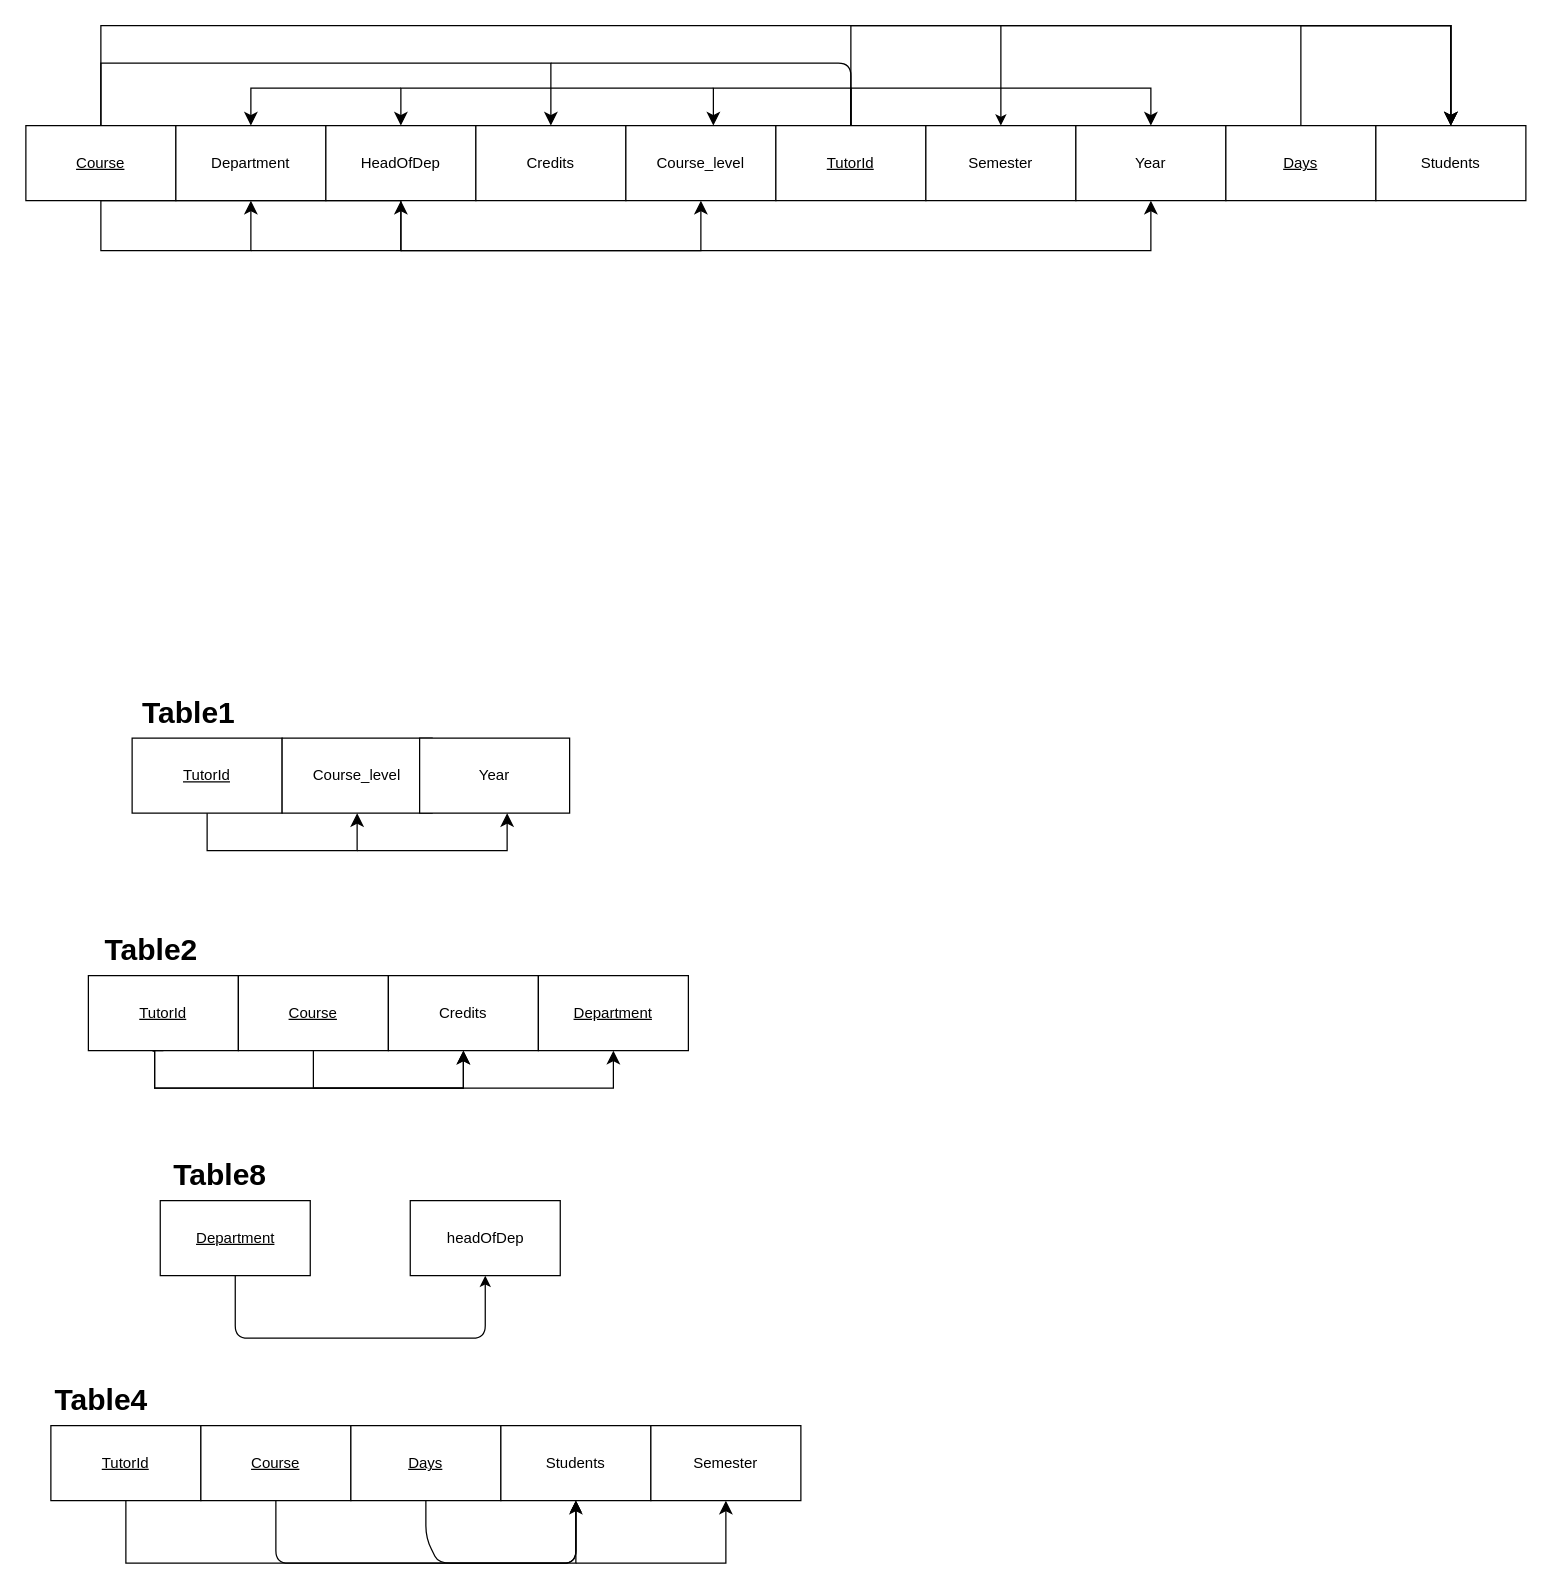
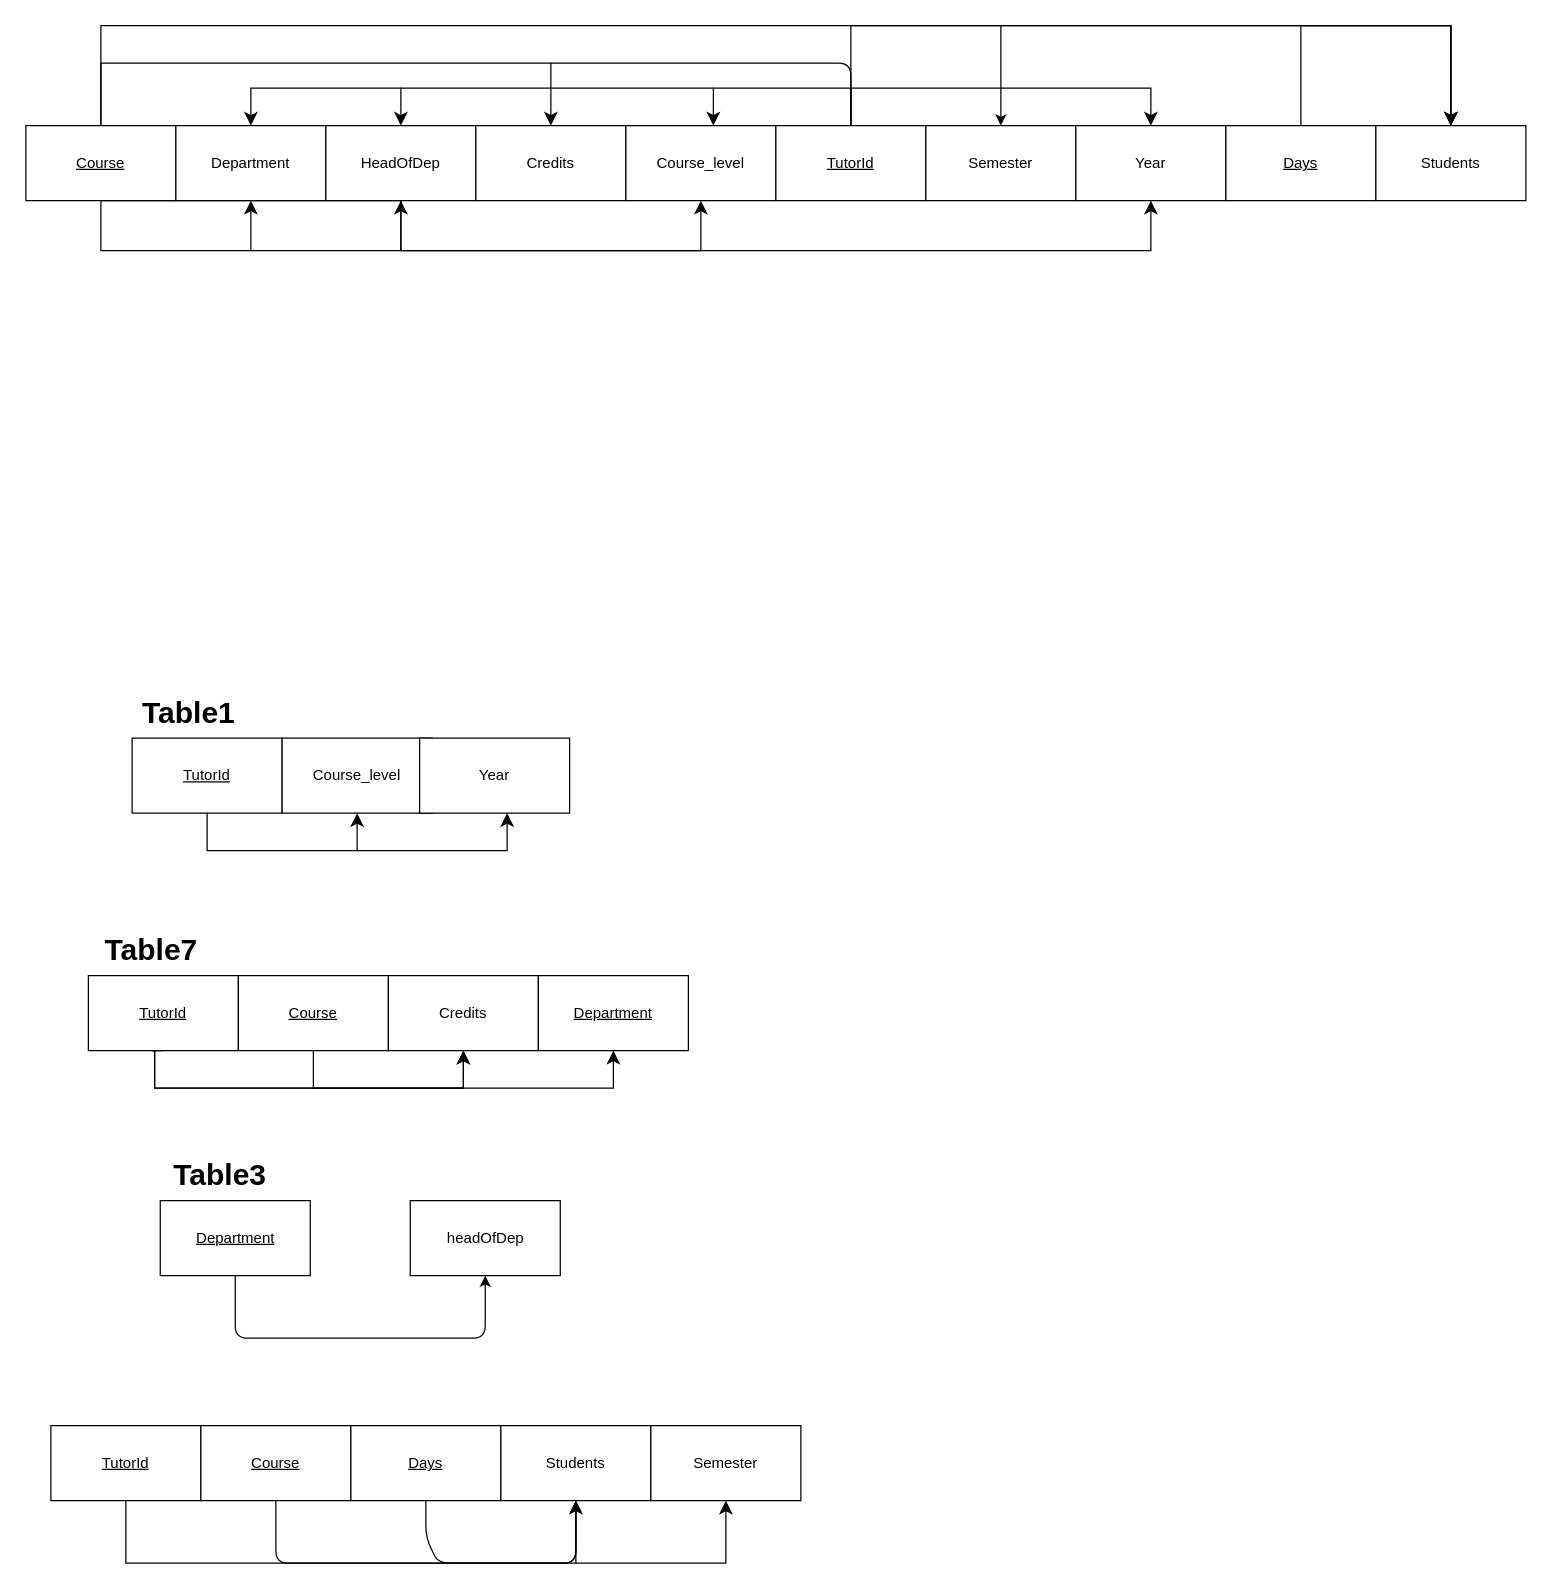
(151, 951) -> (151, 951)
(220, 1176) -> (220, 1176)
(101, 1401) -> none
